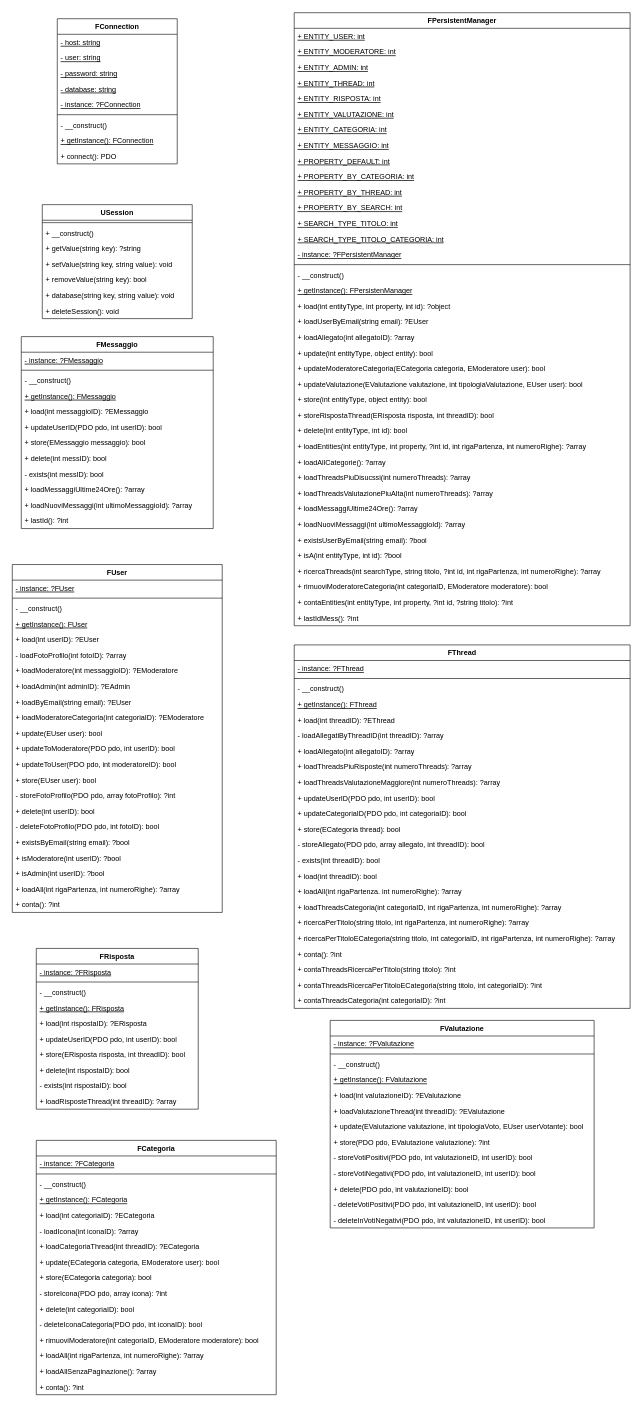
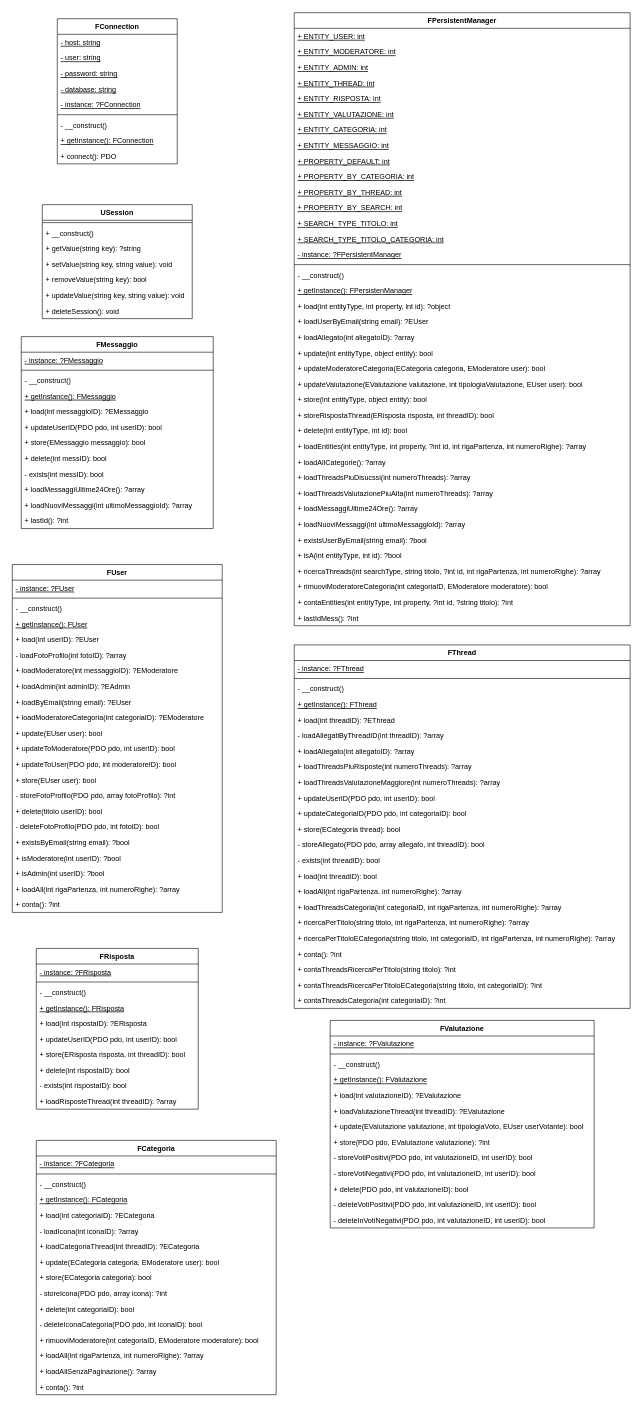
(120, 295) -> (125, 295)
(61, 811) -> (67, 811)
